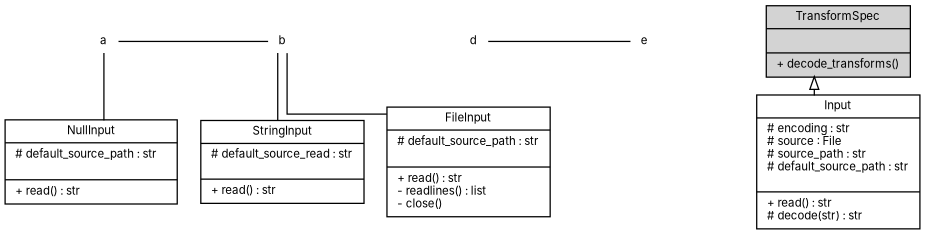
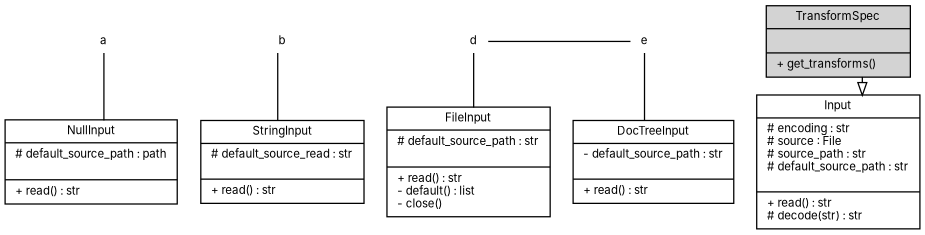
(193, 41) -> none
(838, 64) -> (827, 64)
(814, 92) -> (862, 80)
(306, 114) -> (474, 80)
(87, 154) -> (91, 154)
none -> (653, 162)
(442, 191) -> (436, 191)
